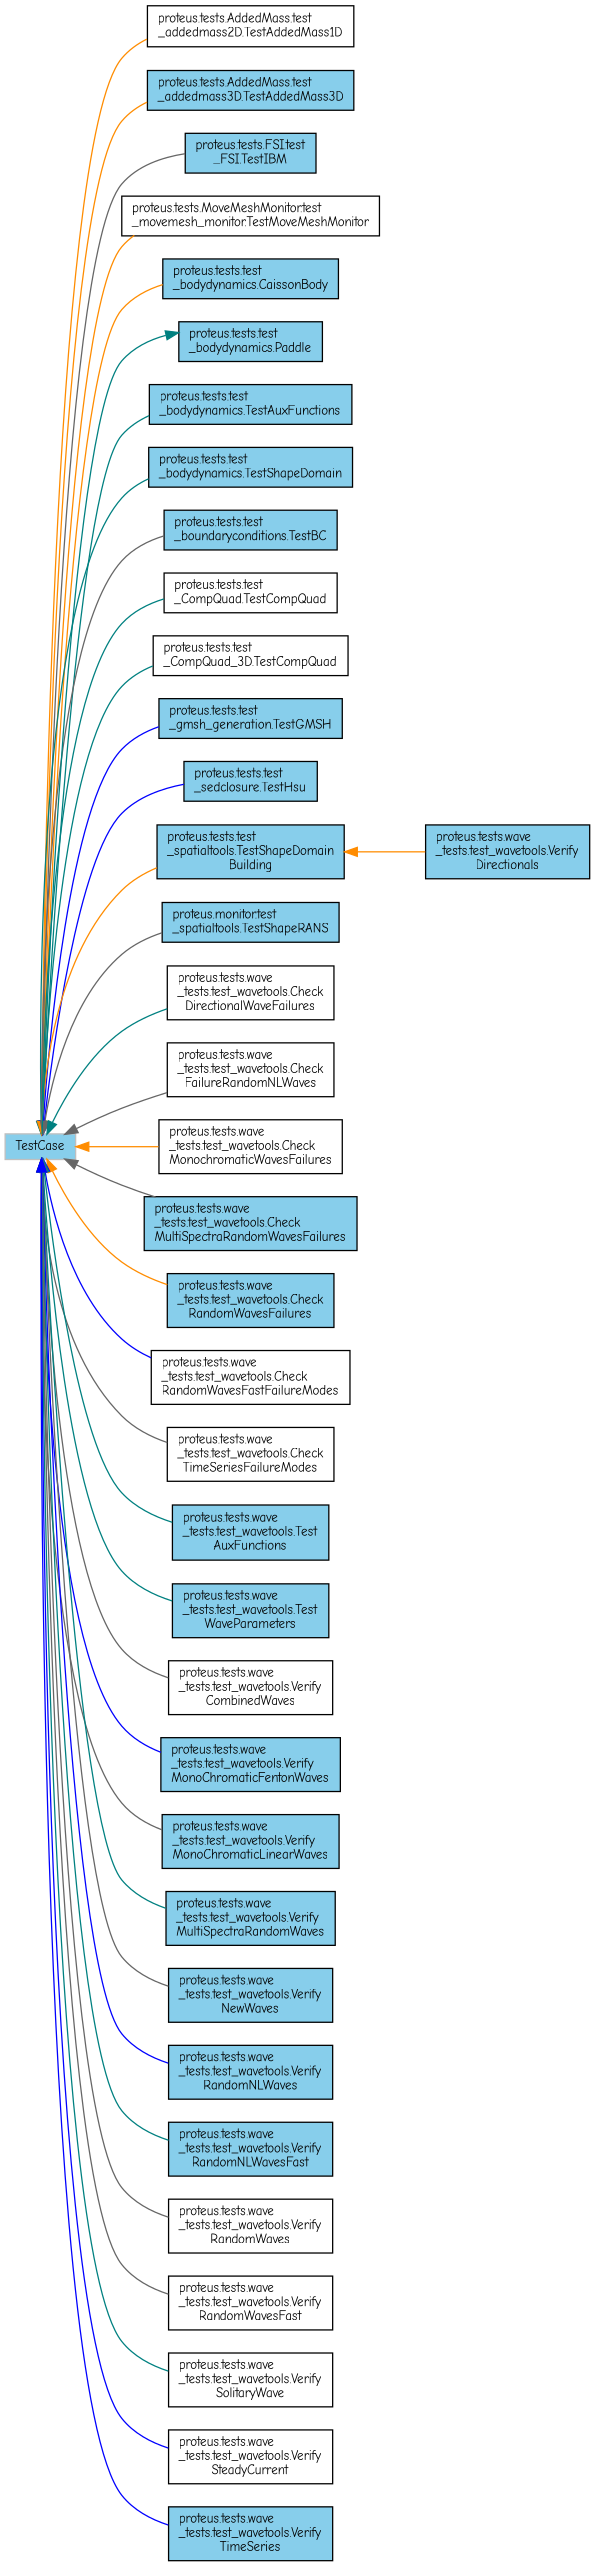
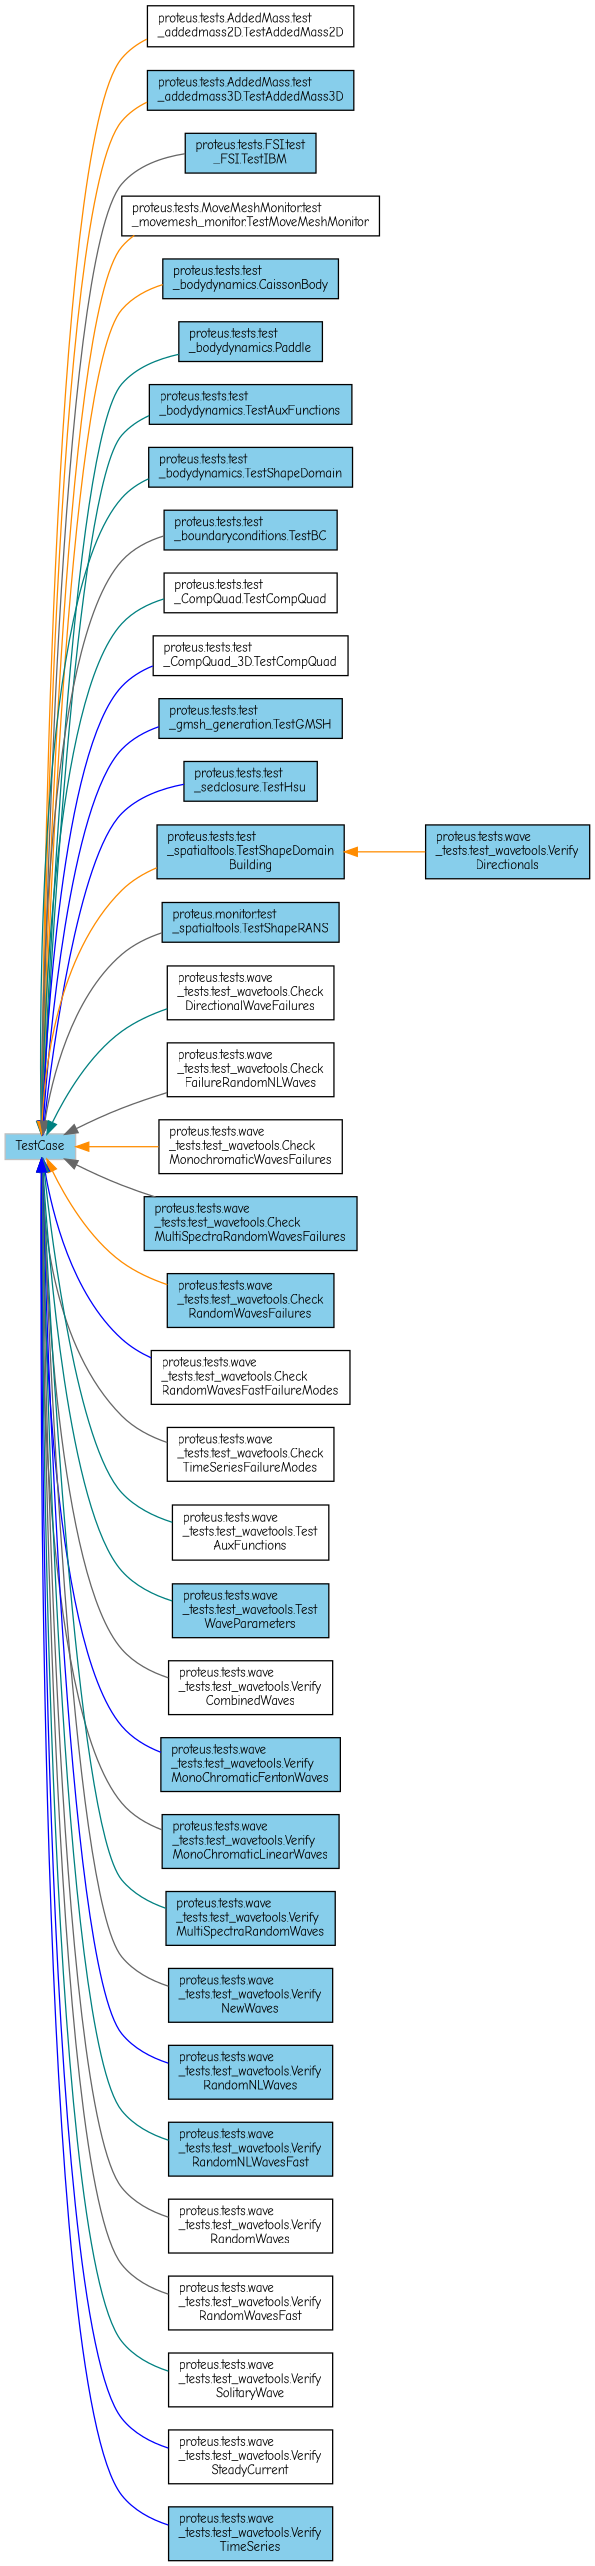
(251, 26) -> (251, 26)
(65, 719) -> (88, 516)
(67, 856) -> (67, 856)
(251, 1533) -> (251, 1533)
